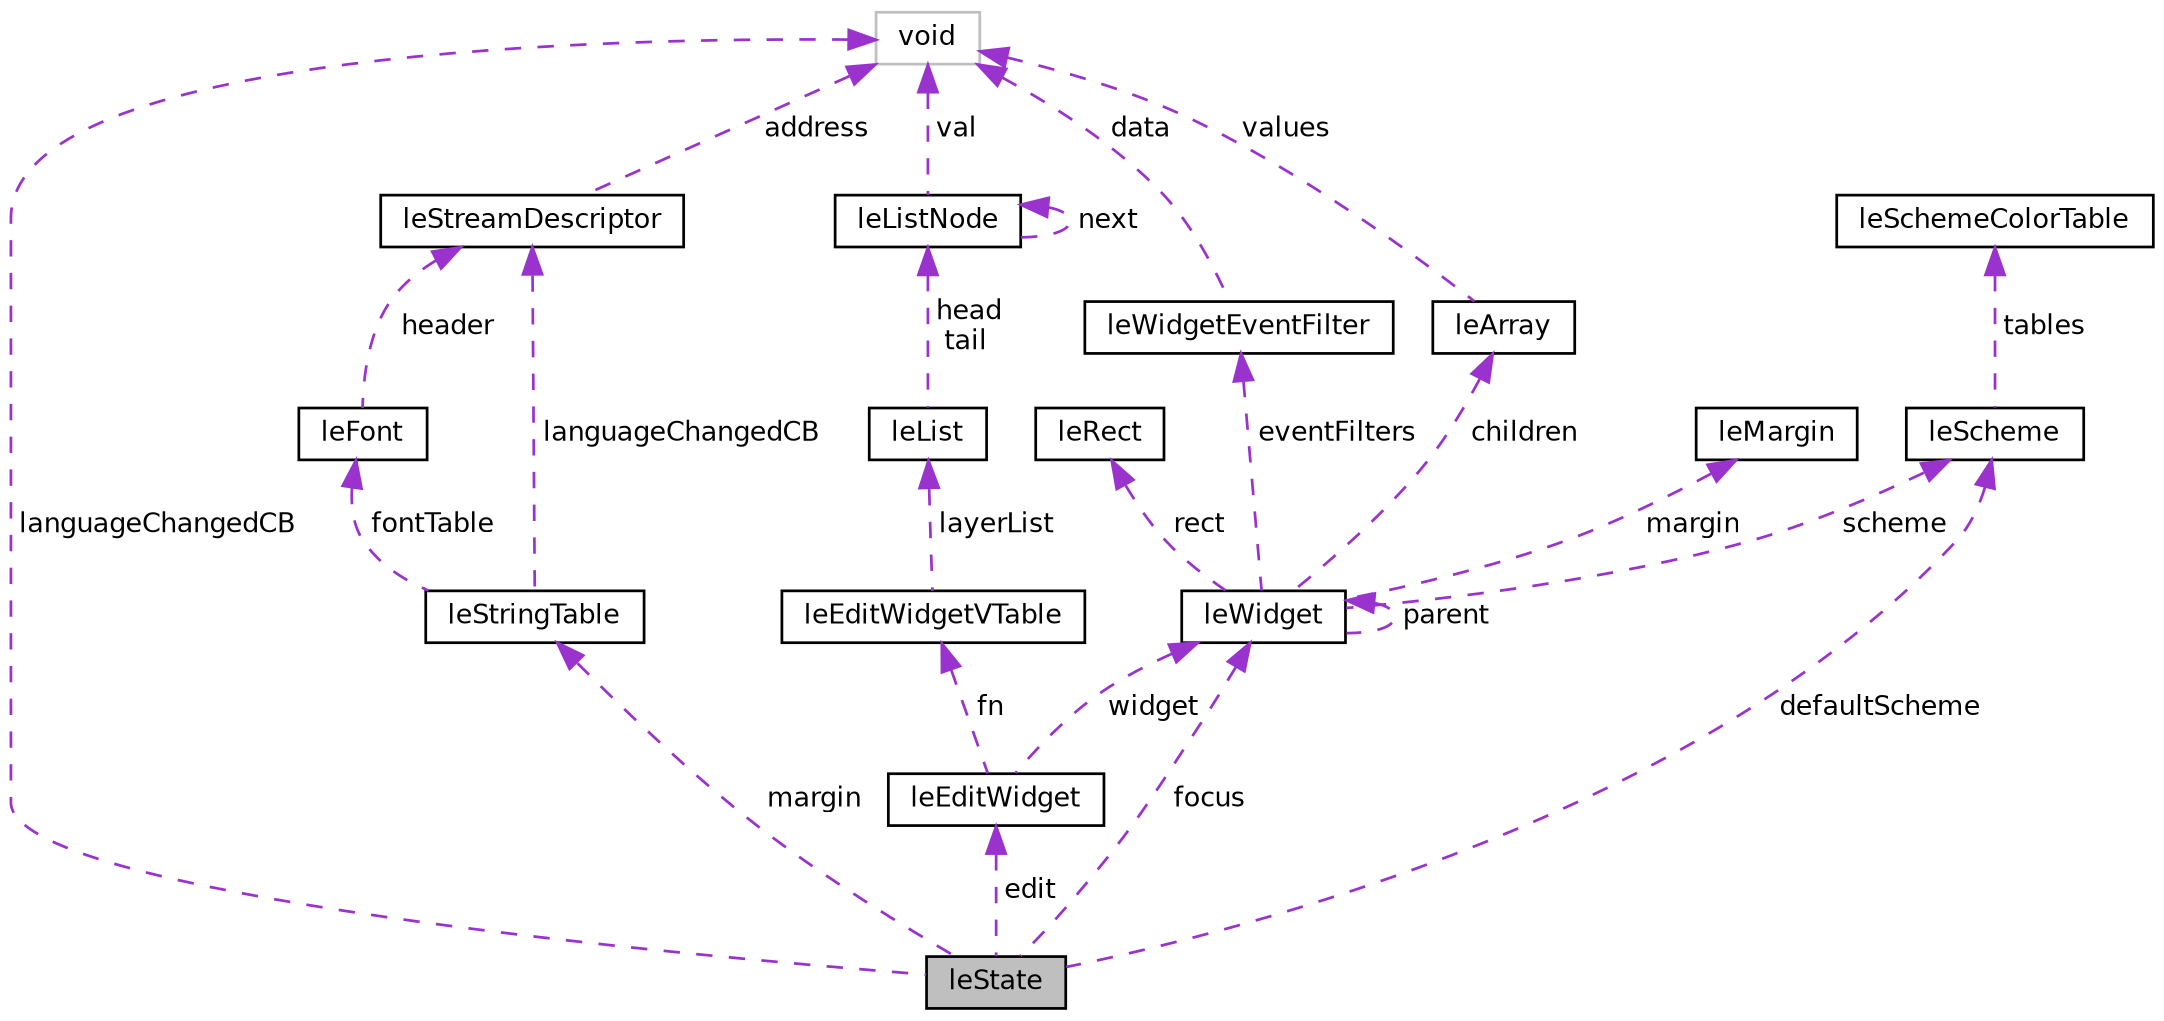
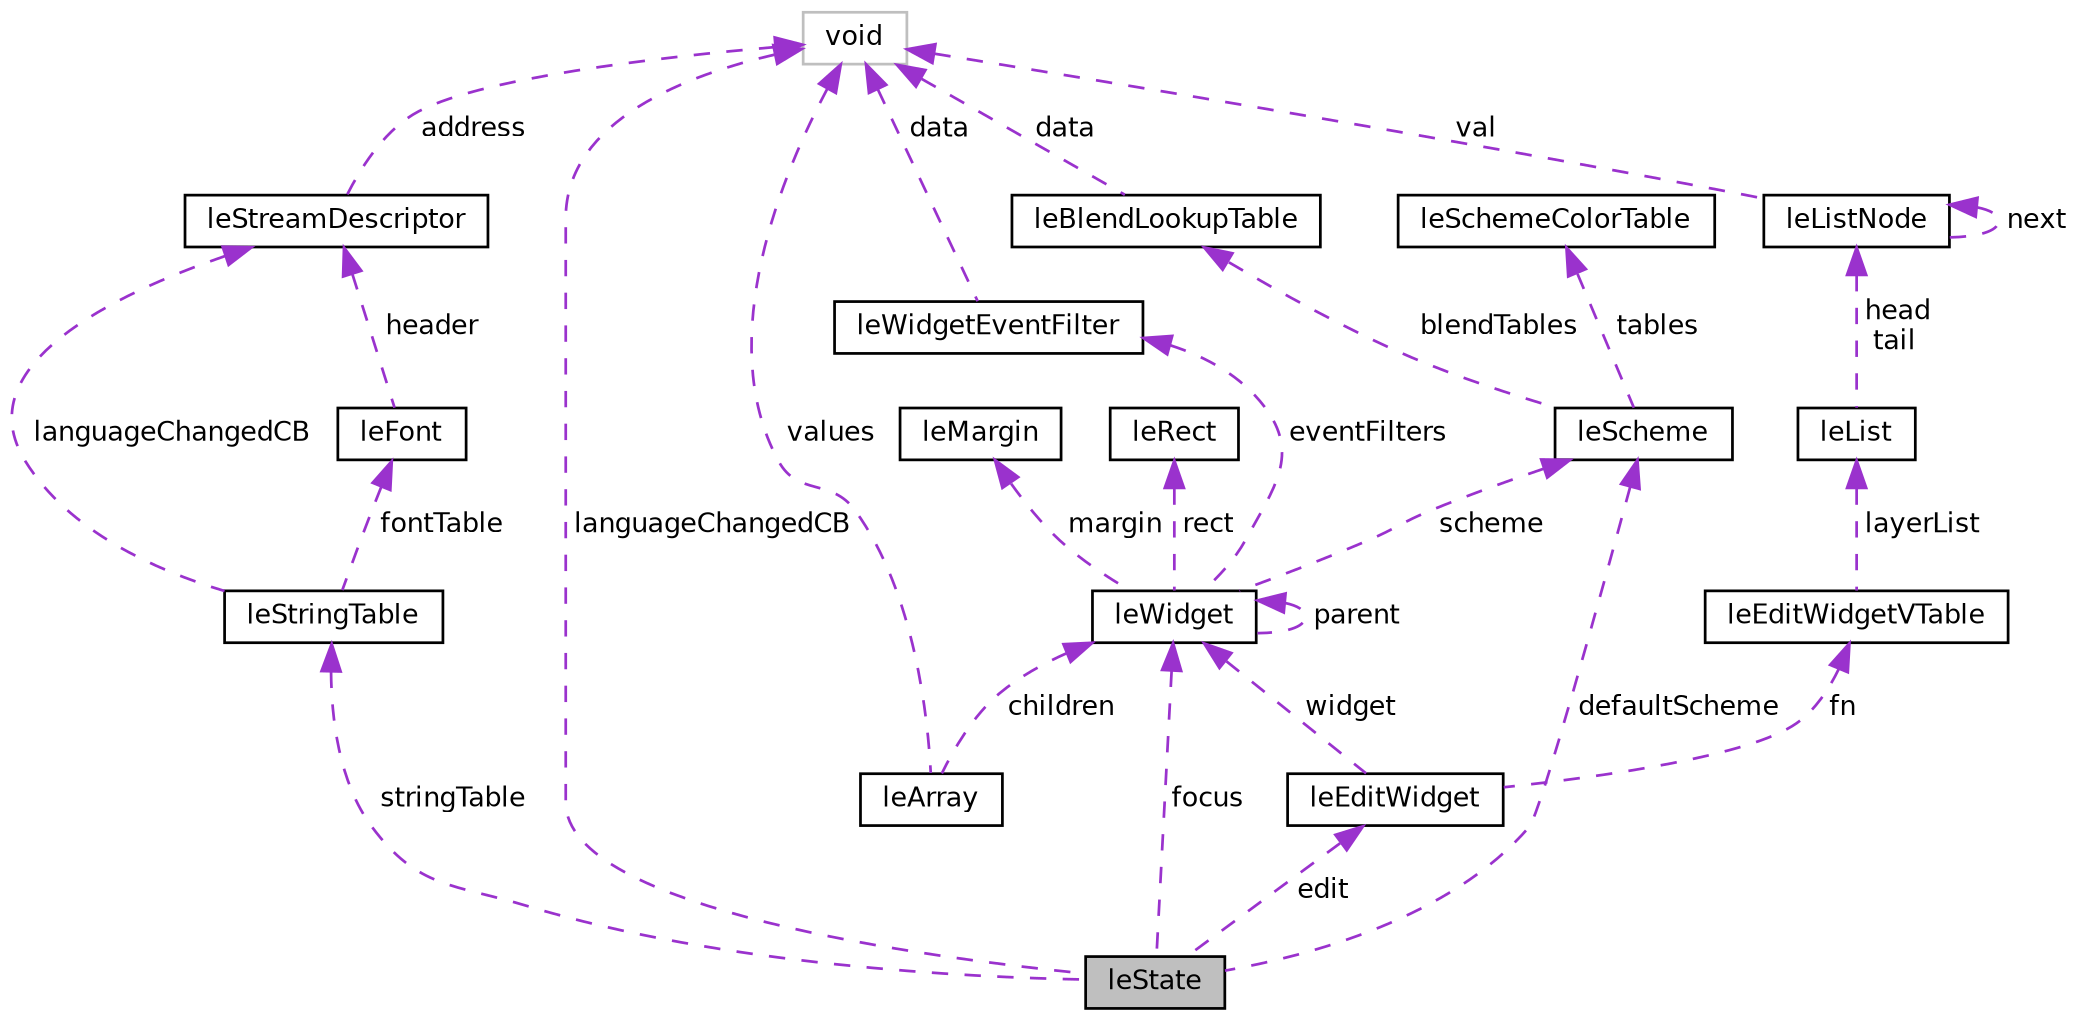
none -> (1166, 221)
(1398, 494) -> (992, 700)
(811, 800) -> (450, 800)
